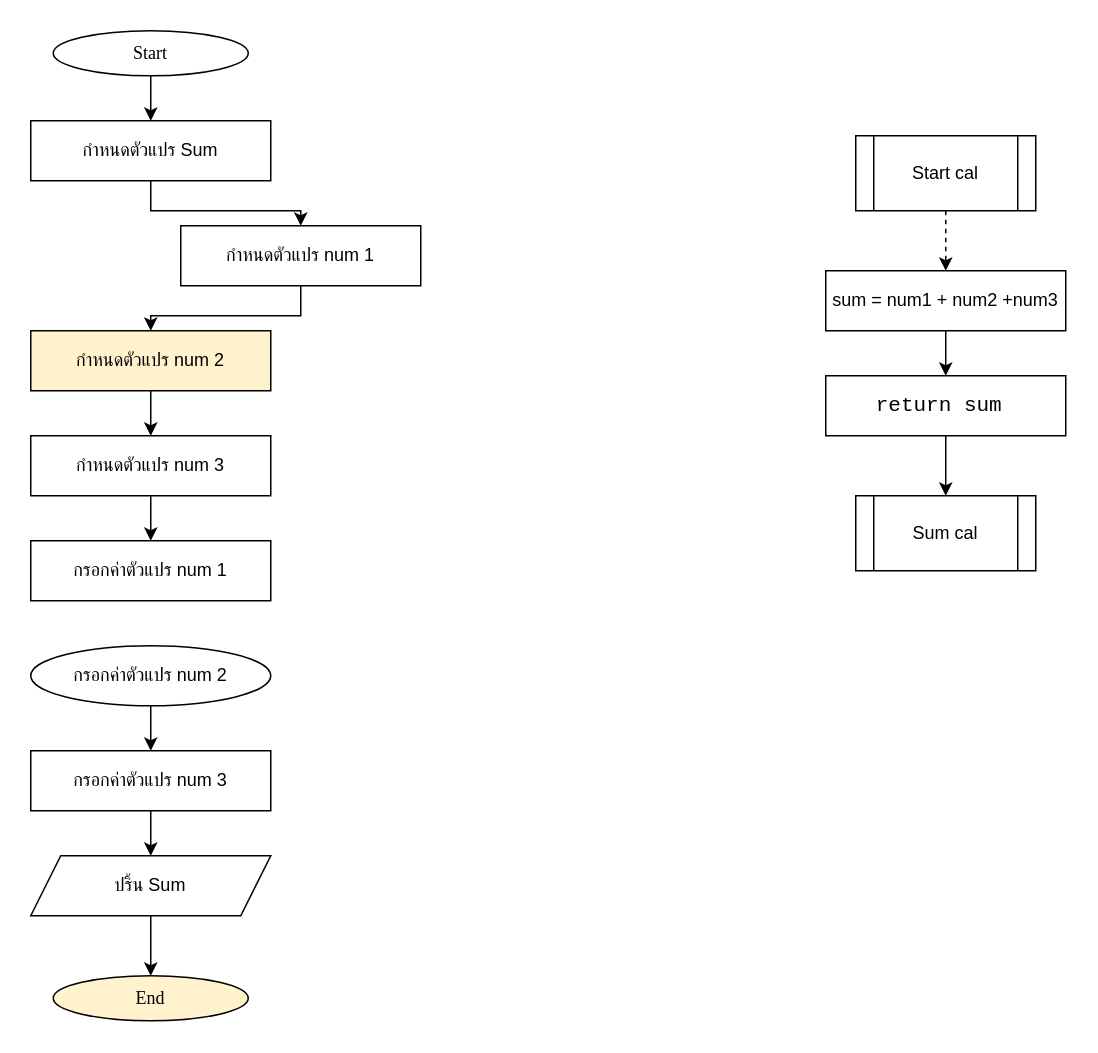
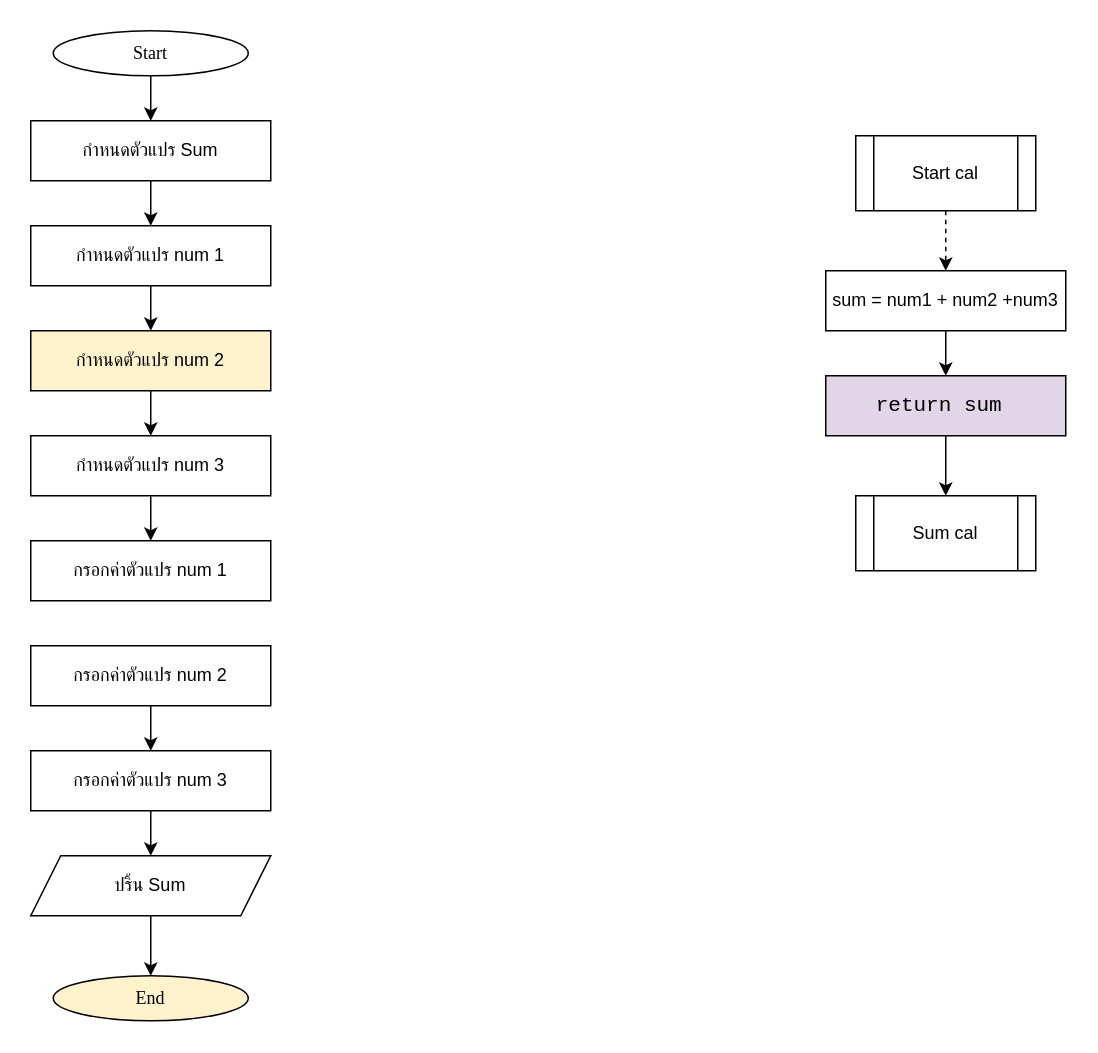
(301, 256) -> (151, 256)
(946, 406) -> (946, 406)
(151, 676) -> (151, 676)
